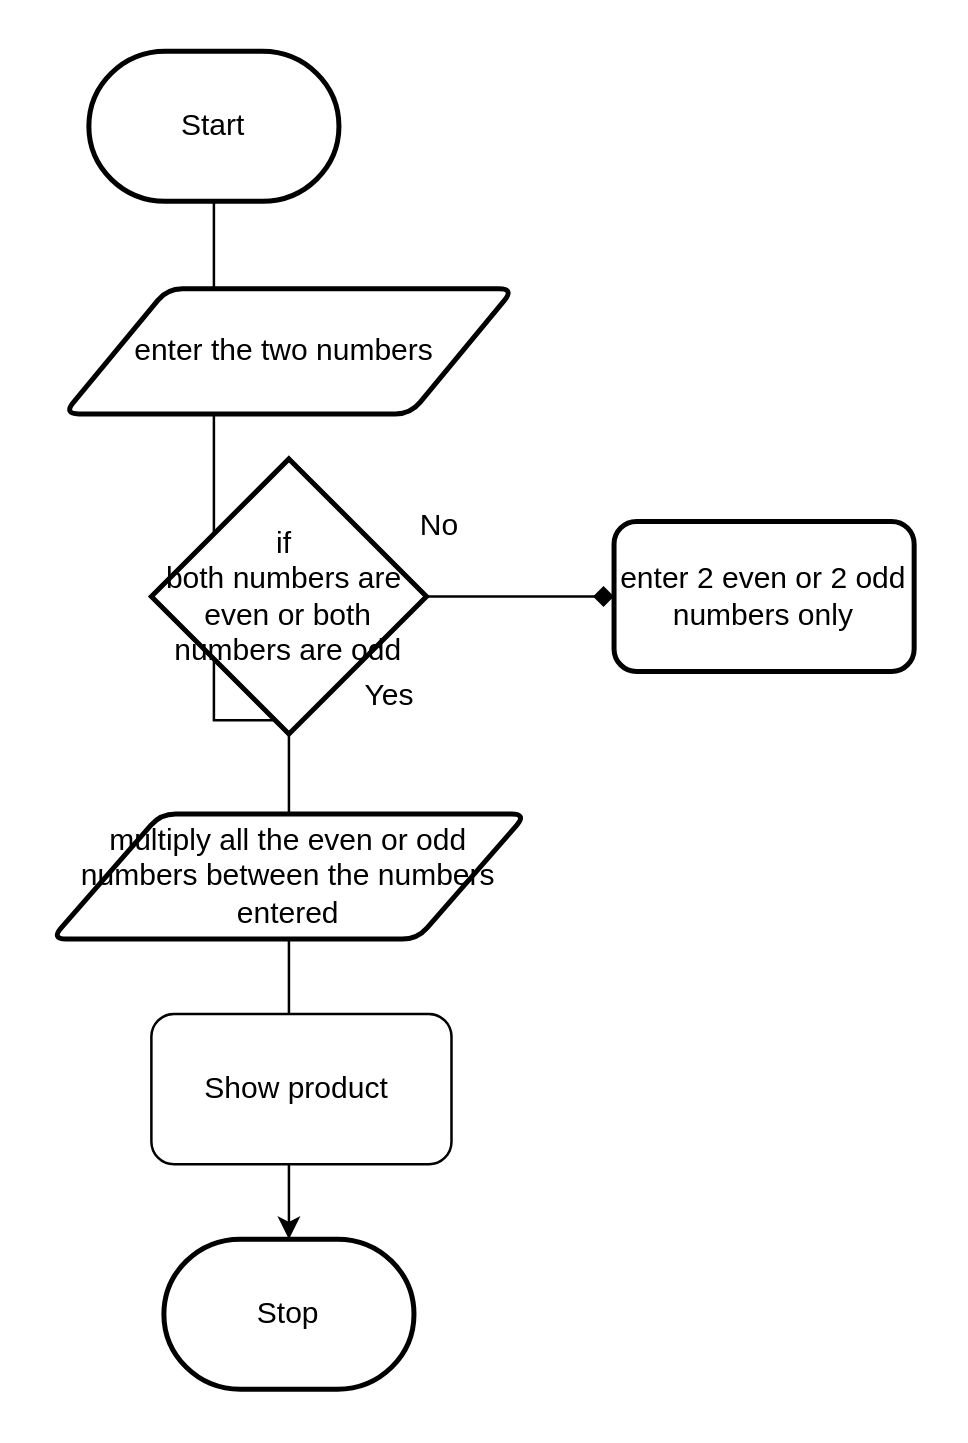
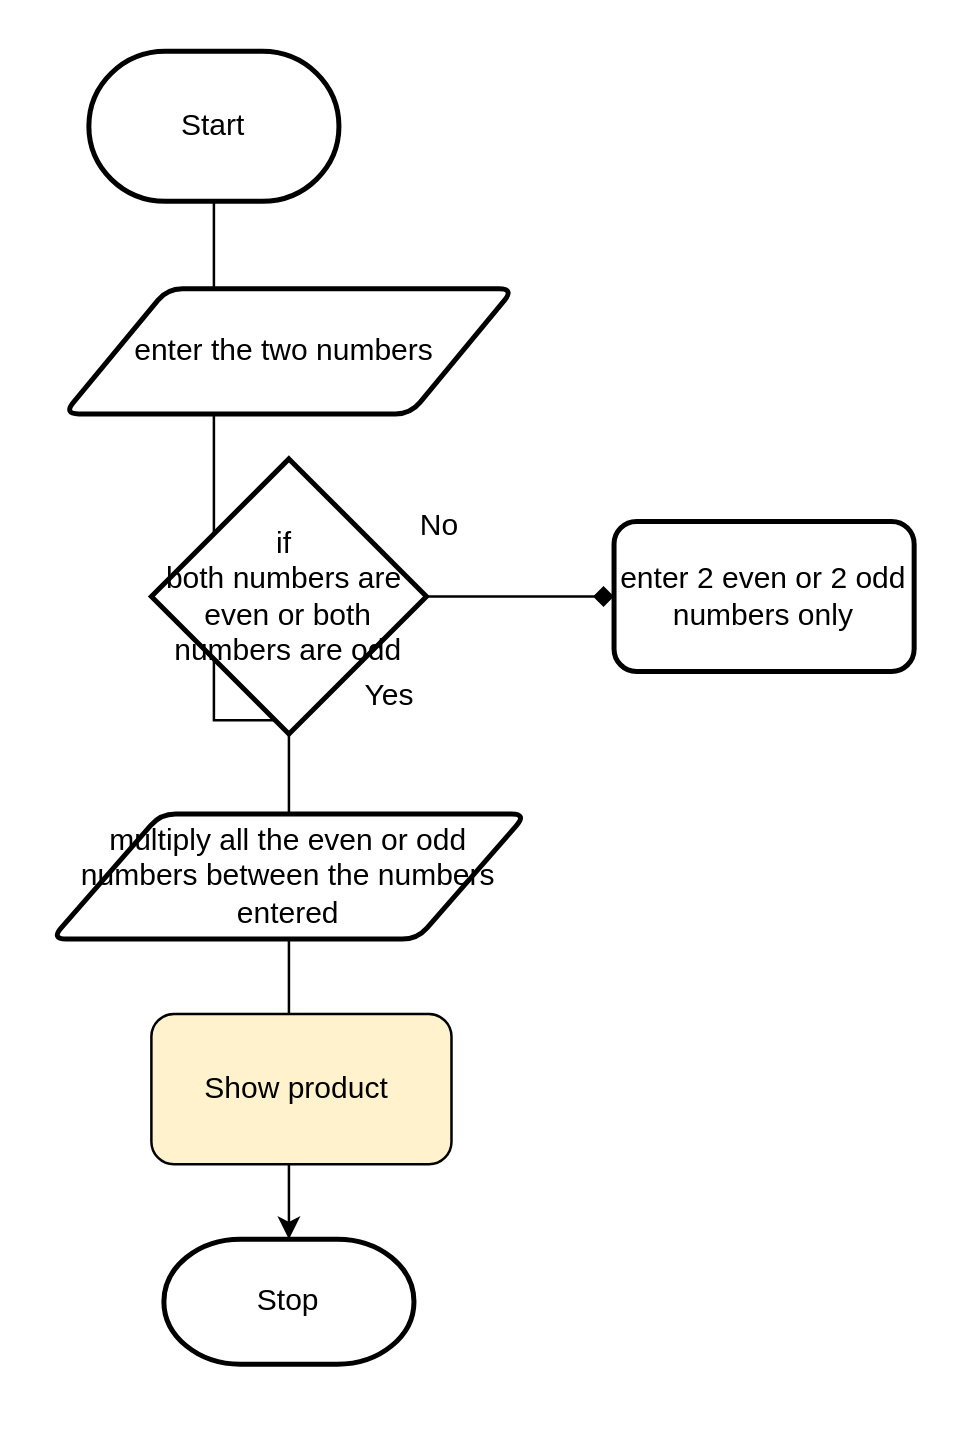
(301, 1089) -> (301, 1089)
(289, 1314) -> (289, 1301)
